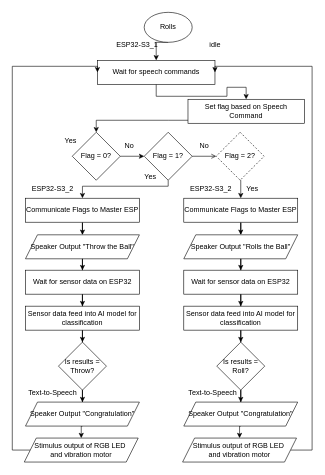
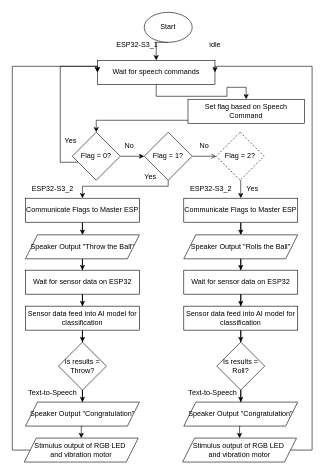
(168, 27) -> (168, 27)
none -> (60, 124)
